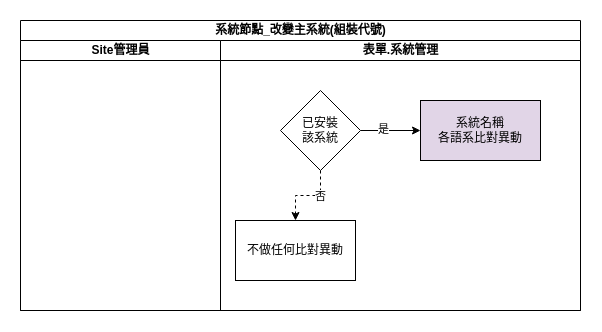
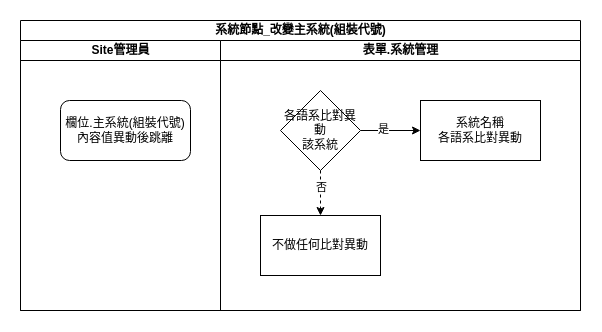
none -> (126, 131)
(321, 131) -> (321, 131)
(481, 131) -> (481, 131)
(296, 251) -> (321, 246)
